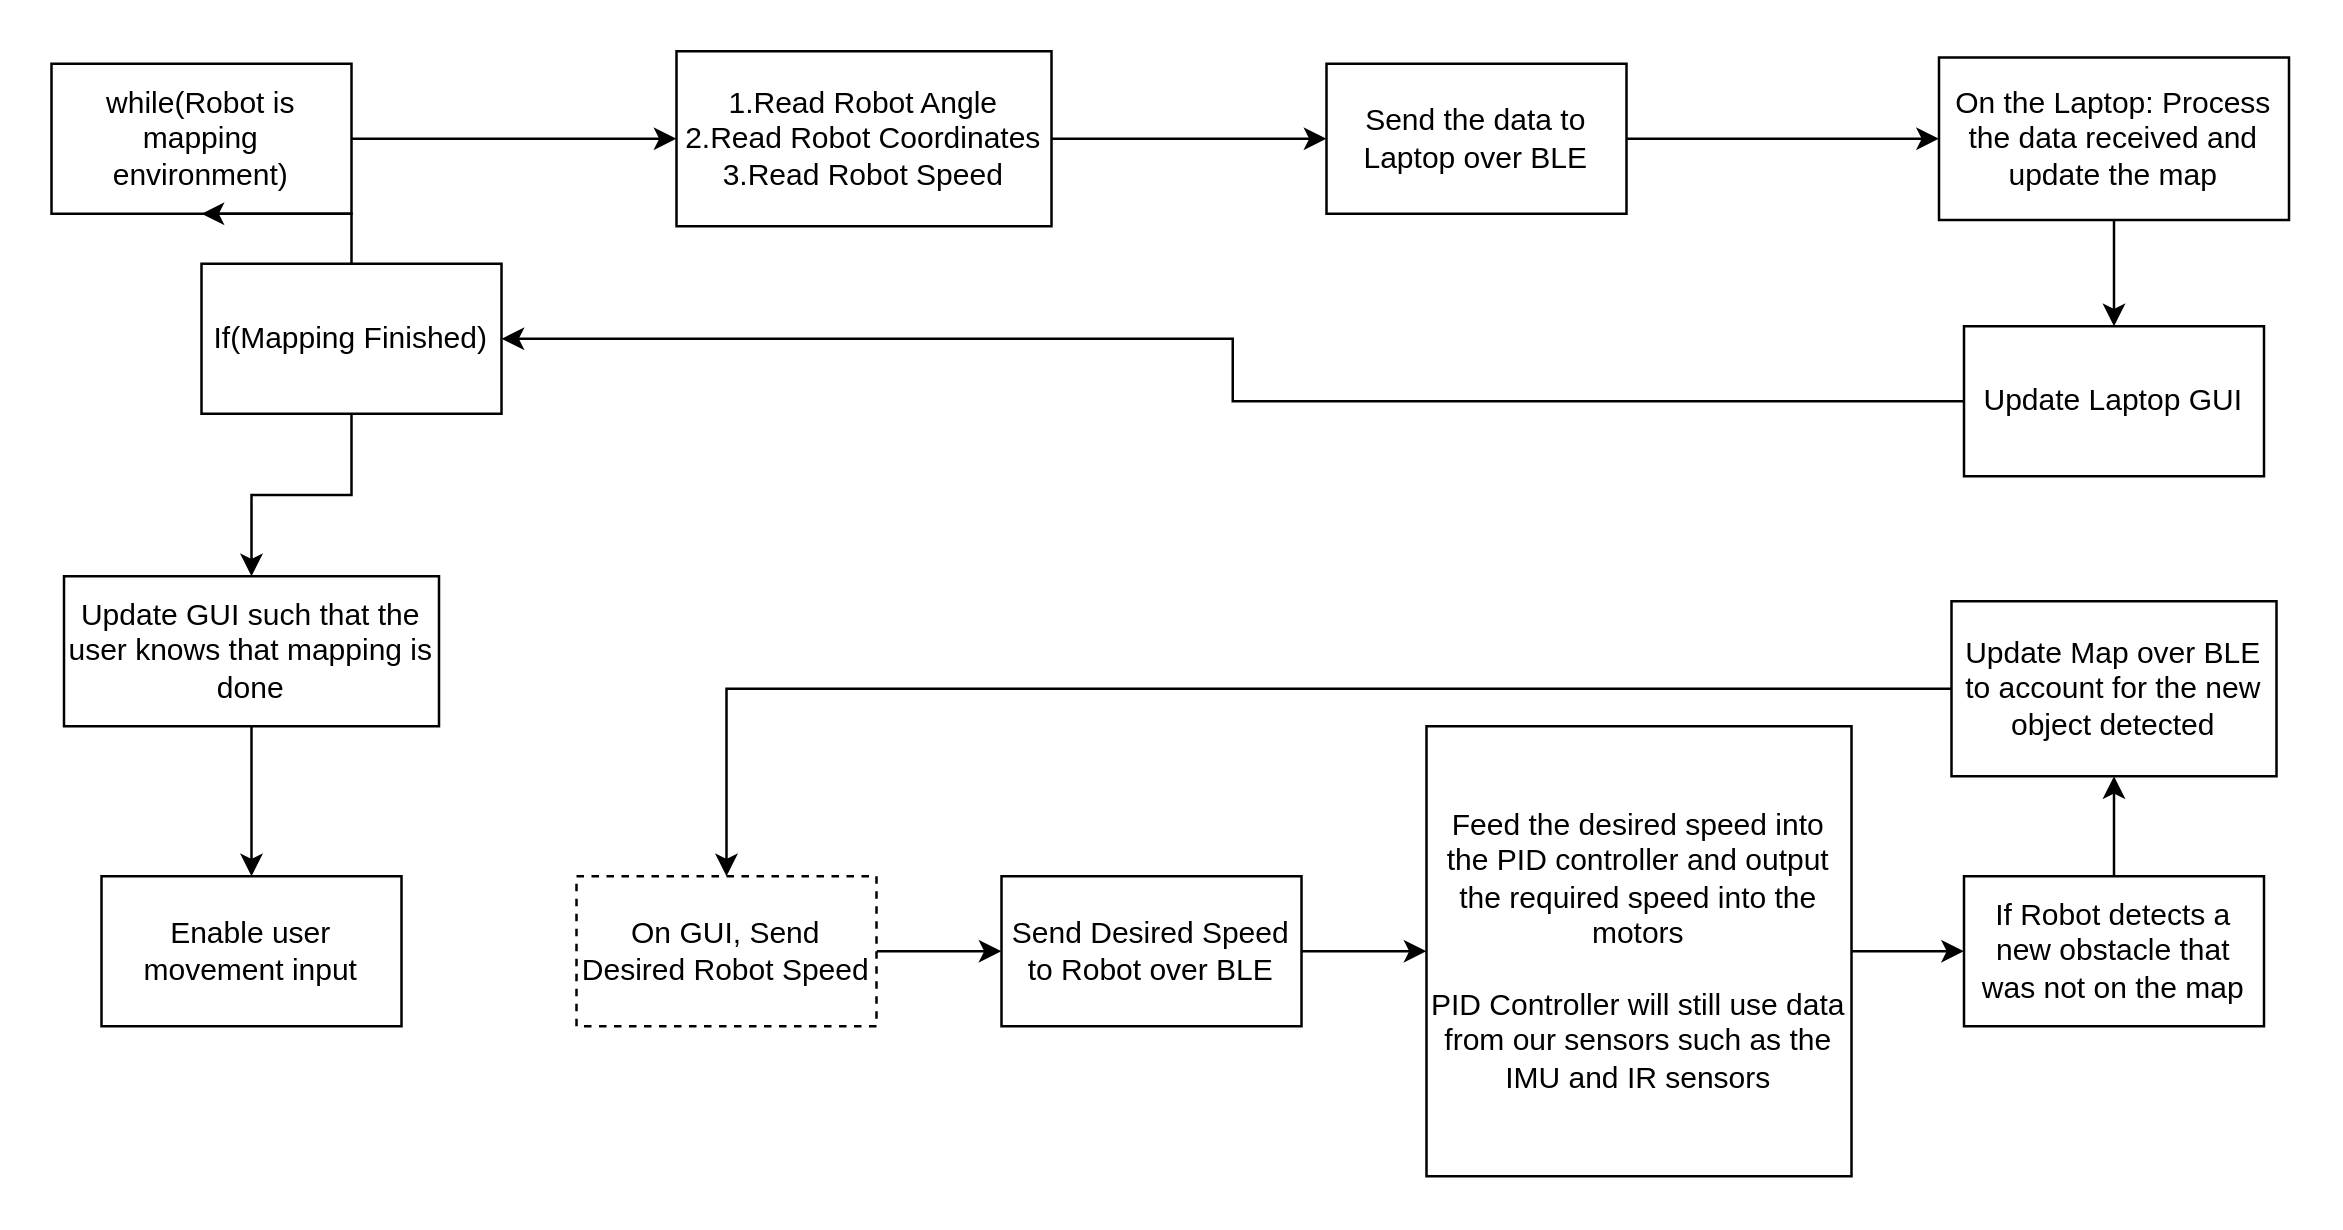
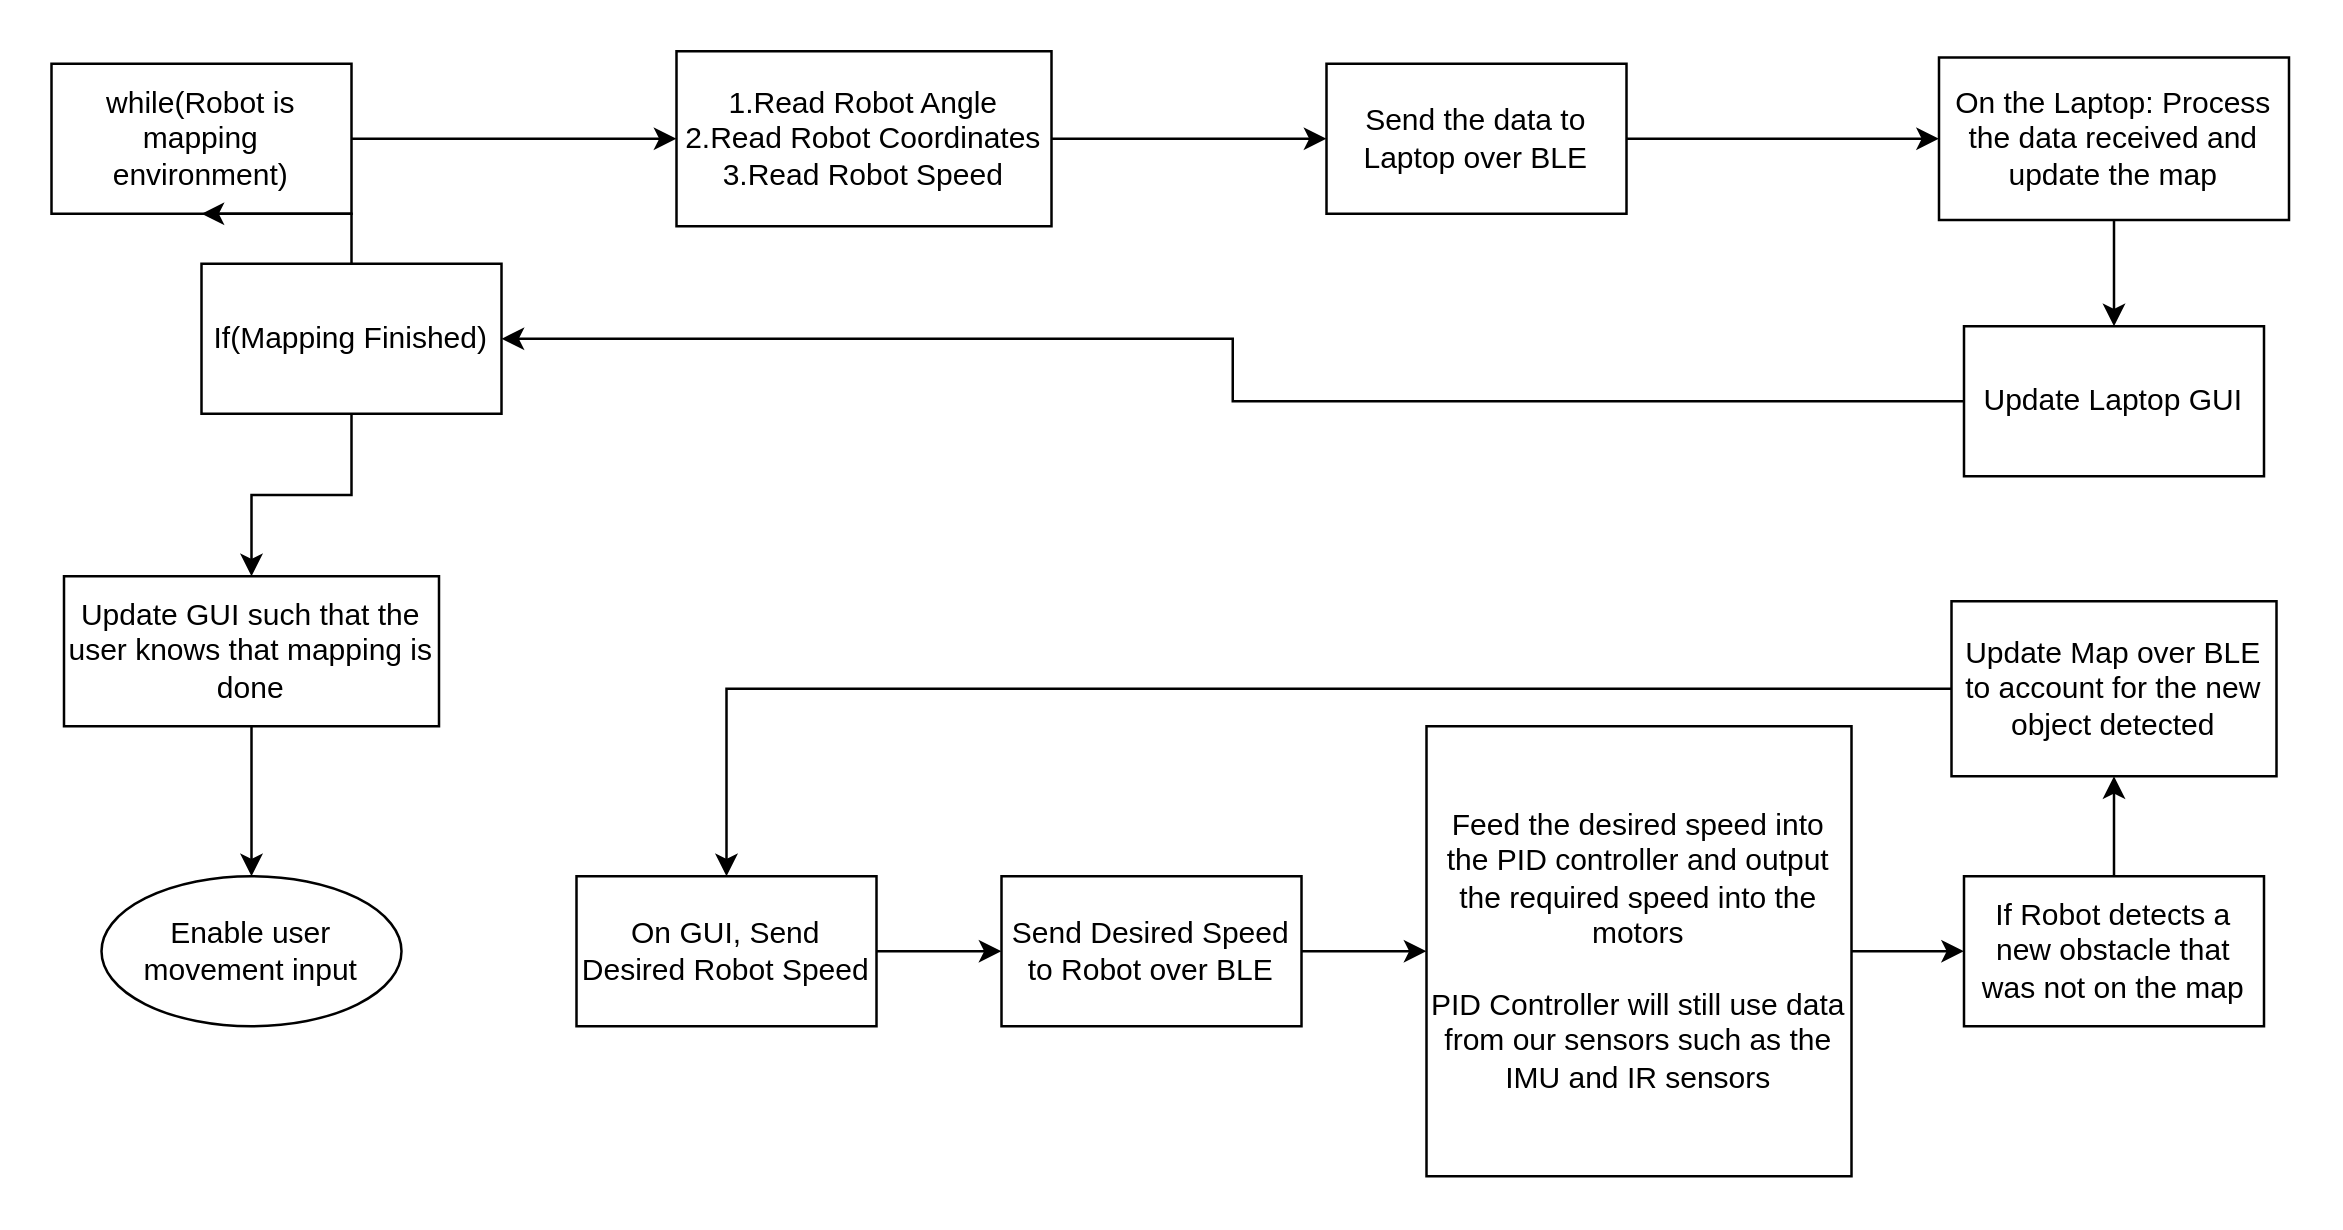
(251, 951) -> (251, 951)
(726, 951) -> (726, 951)
